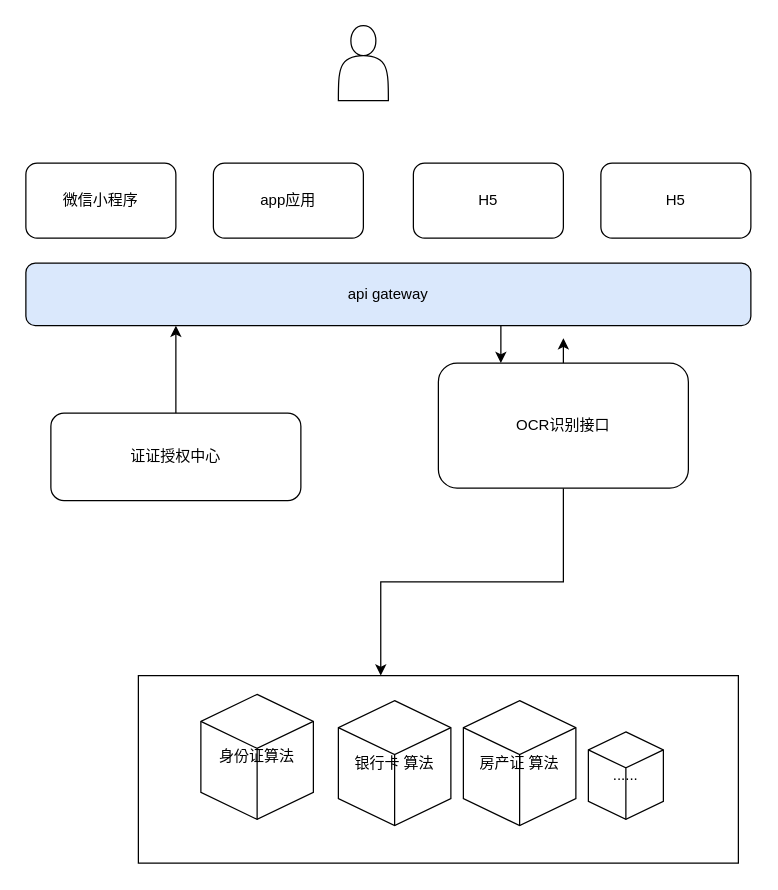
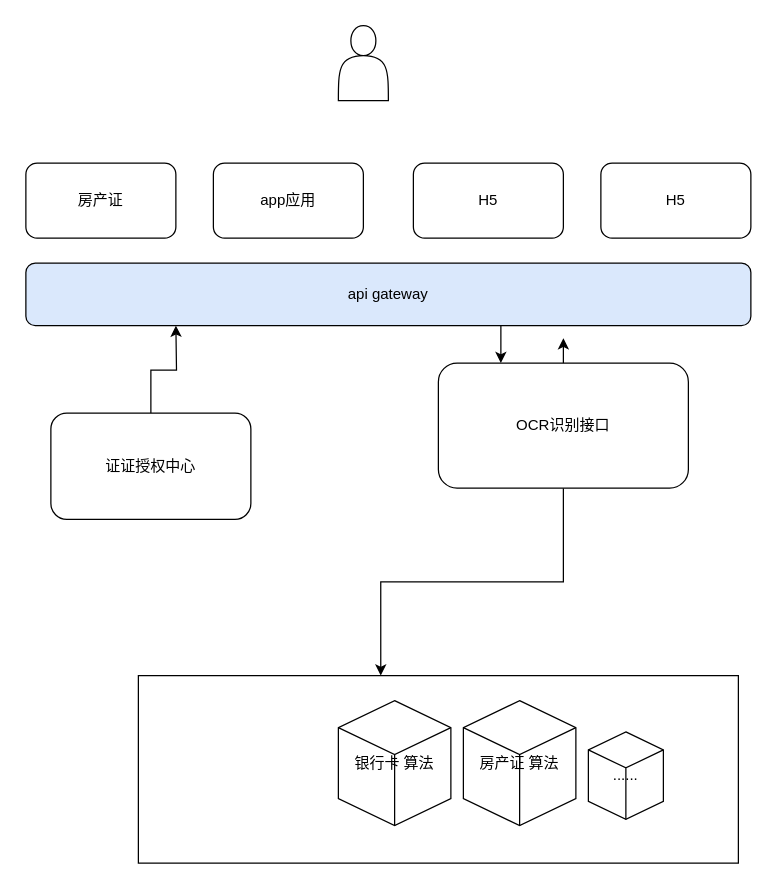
(101, 201) -> (101, 201)
(176, 457) -> (151, 466)
(257, 757) -> none
